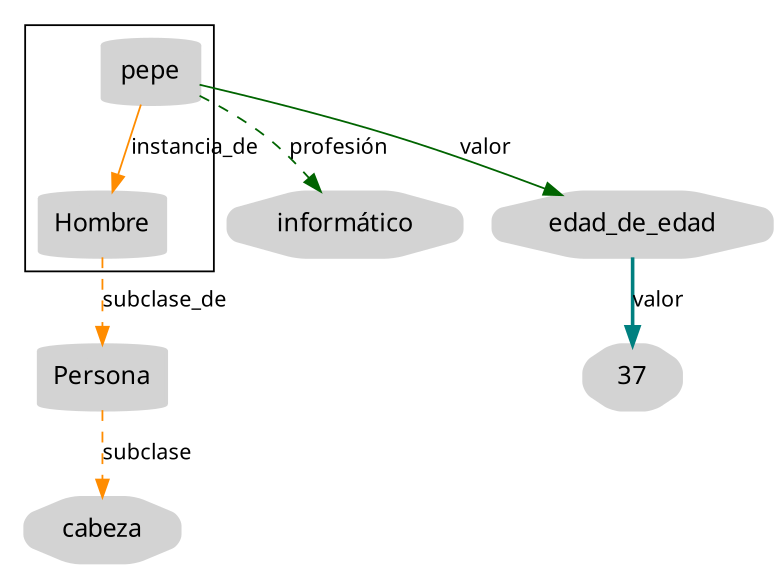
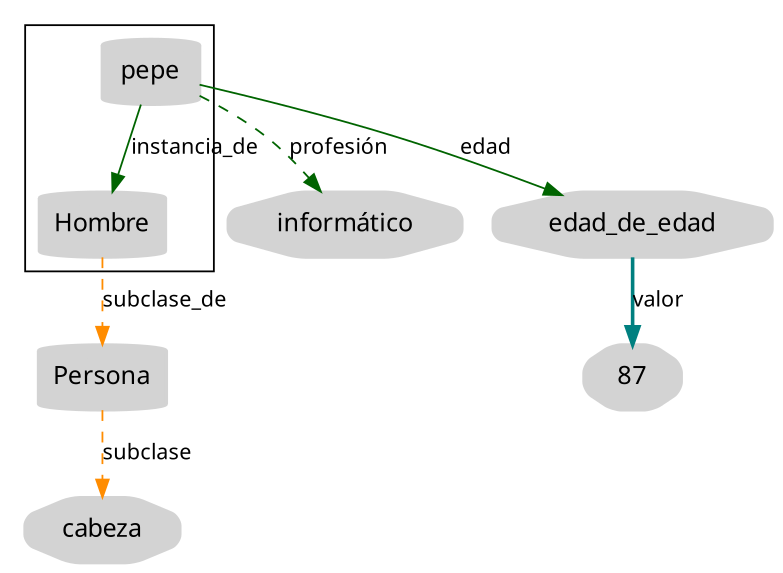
(130, 140) -> (130, 140)
(486, 148) -> (486, 148)
(633, 377) -> (633, 377)
